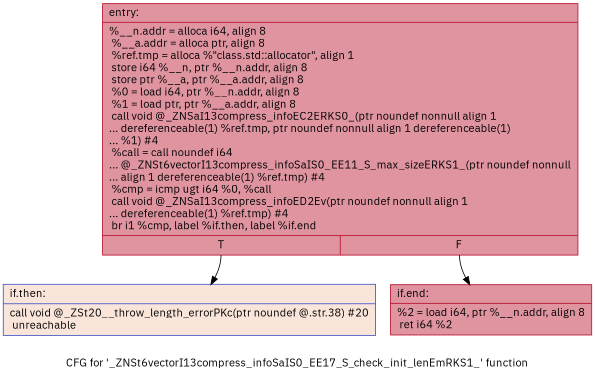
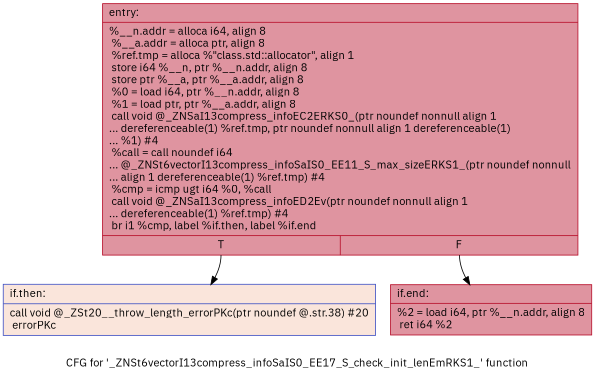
(43, 325) -> (33, 325)
